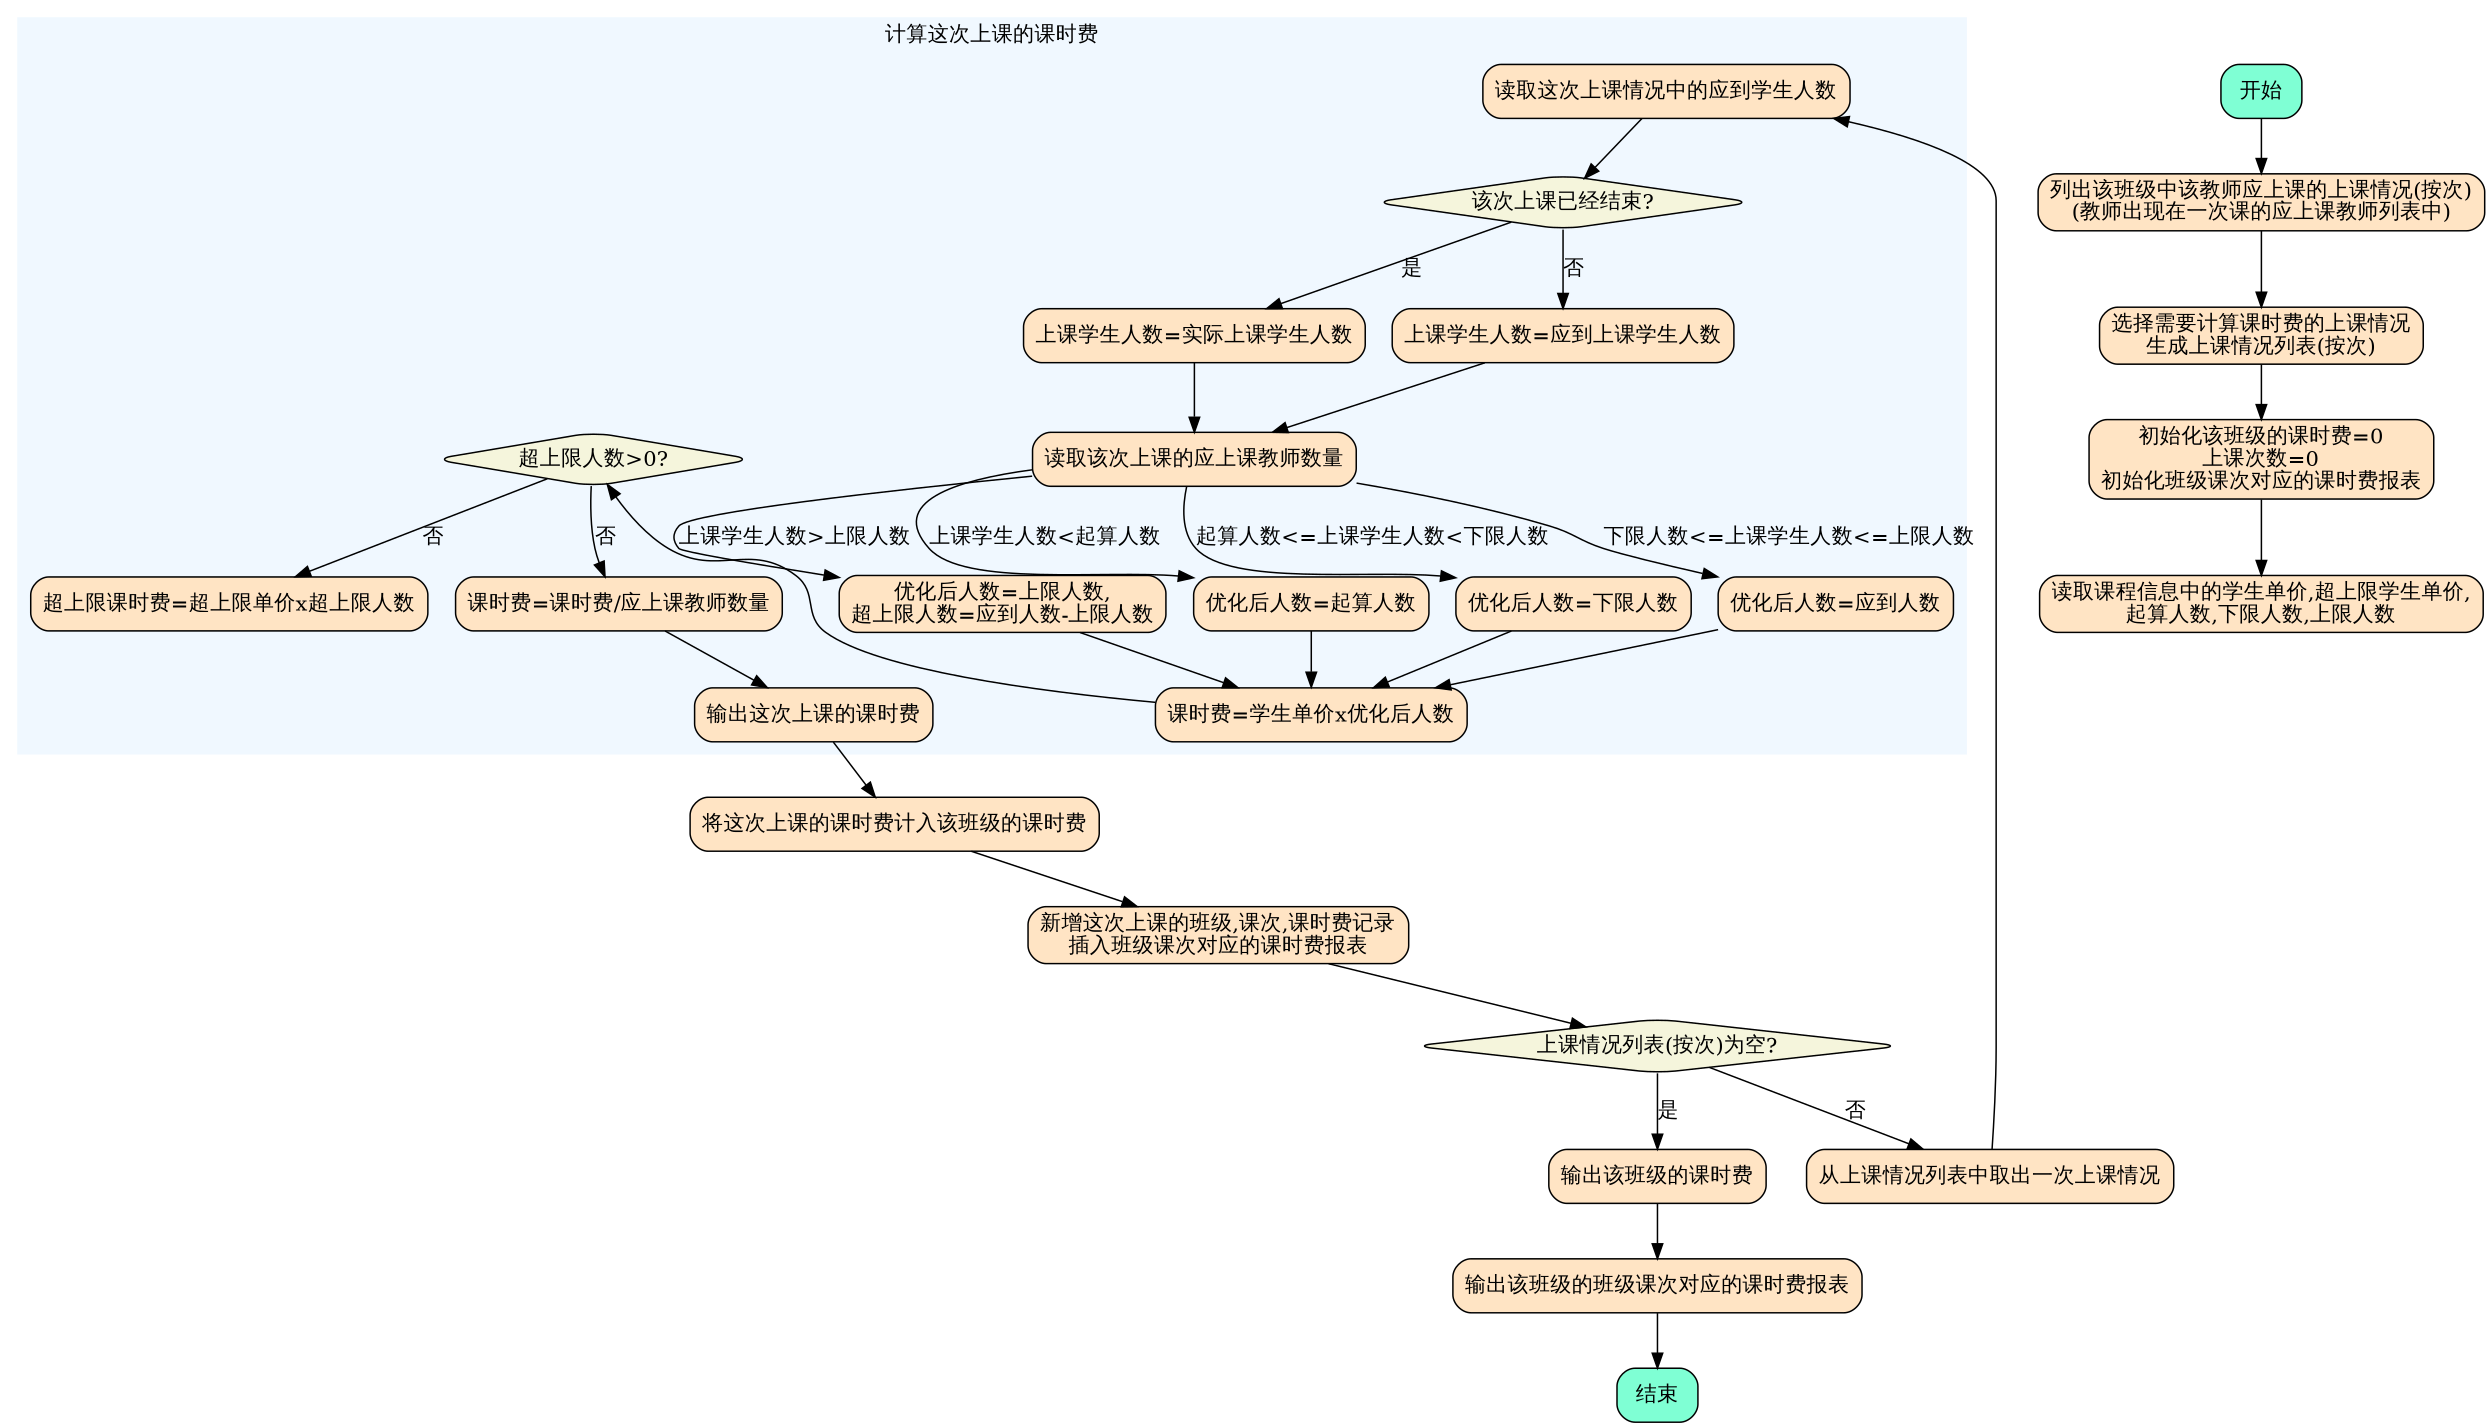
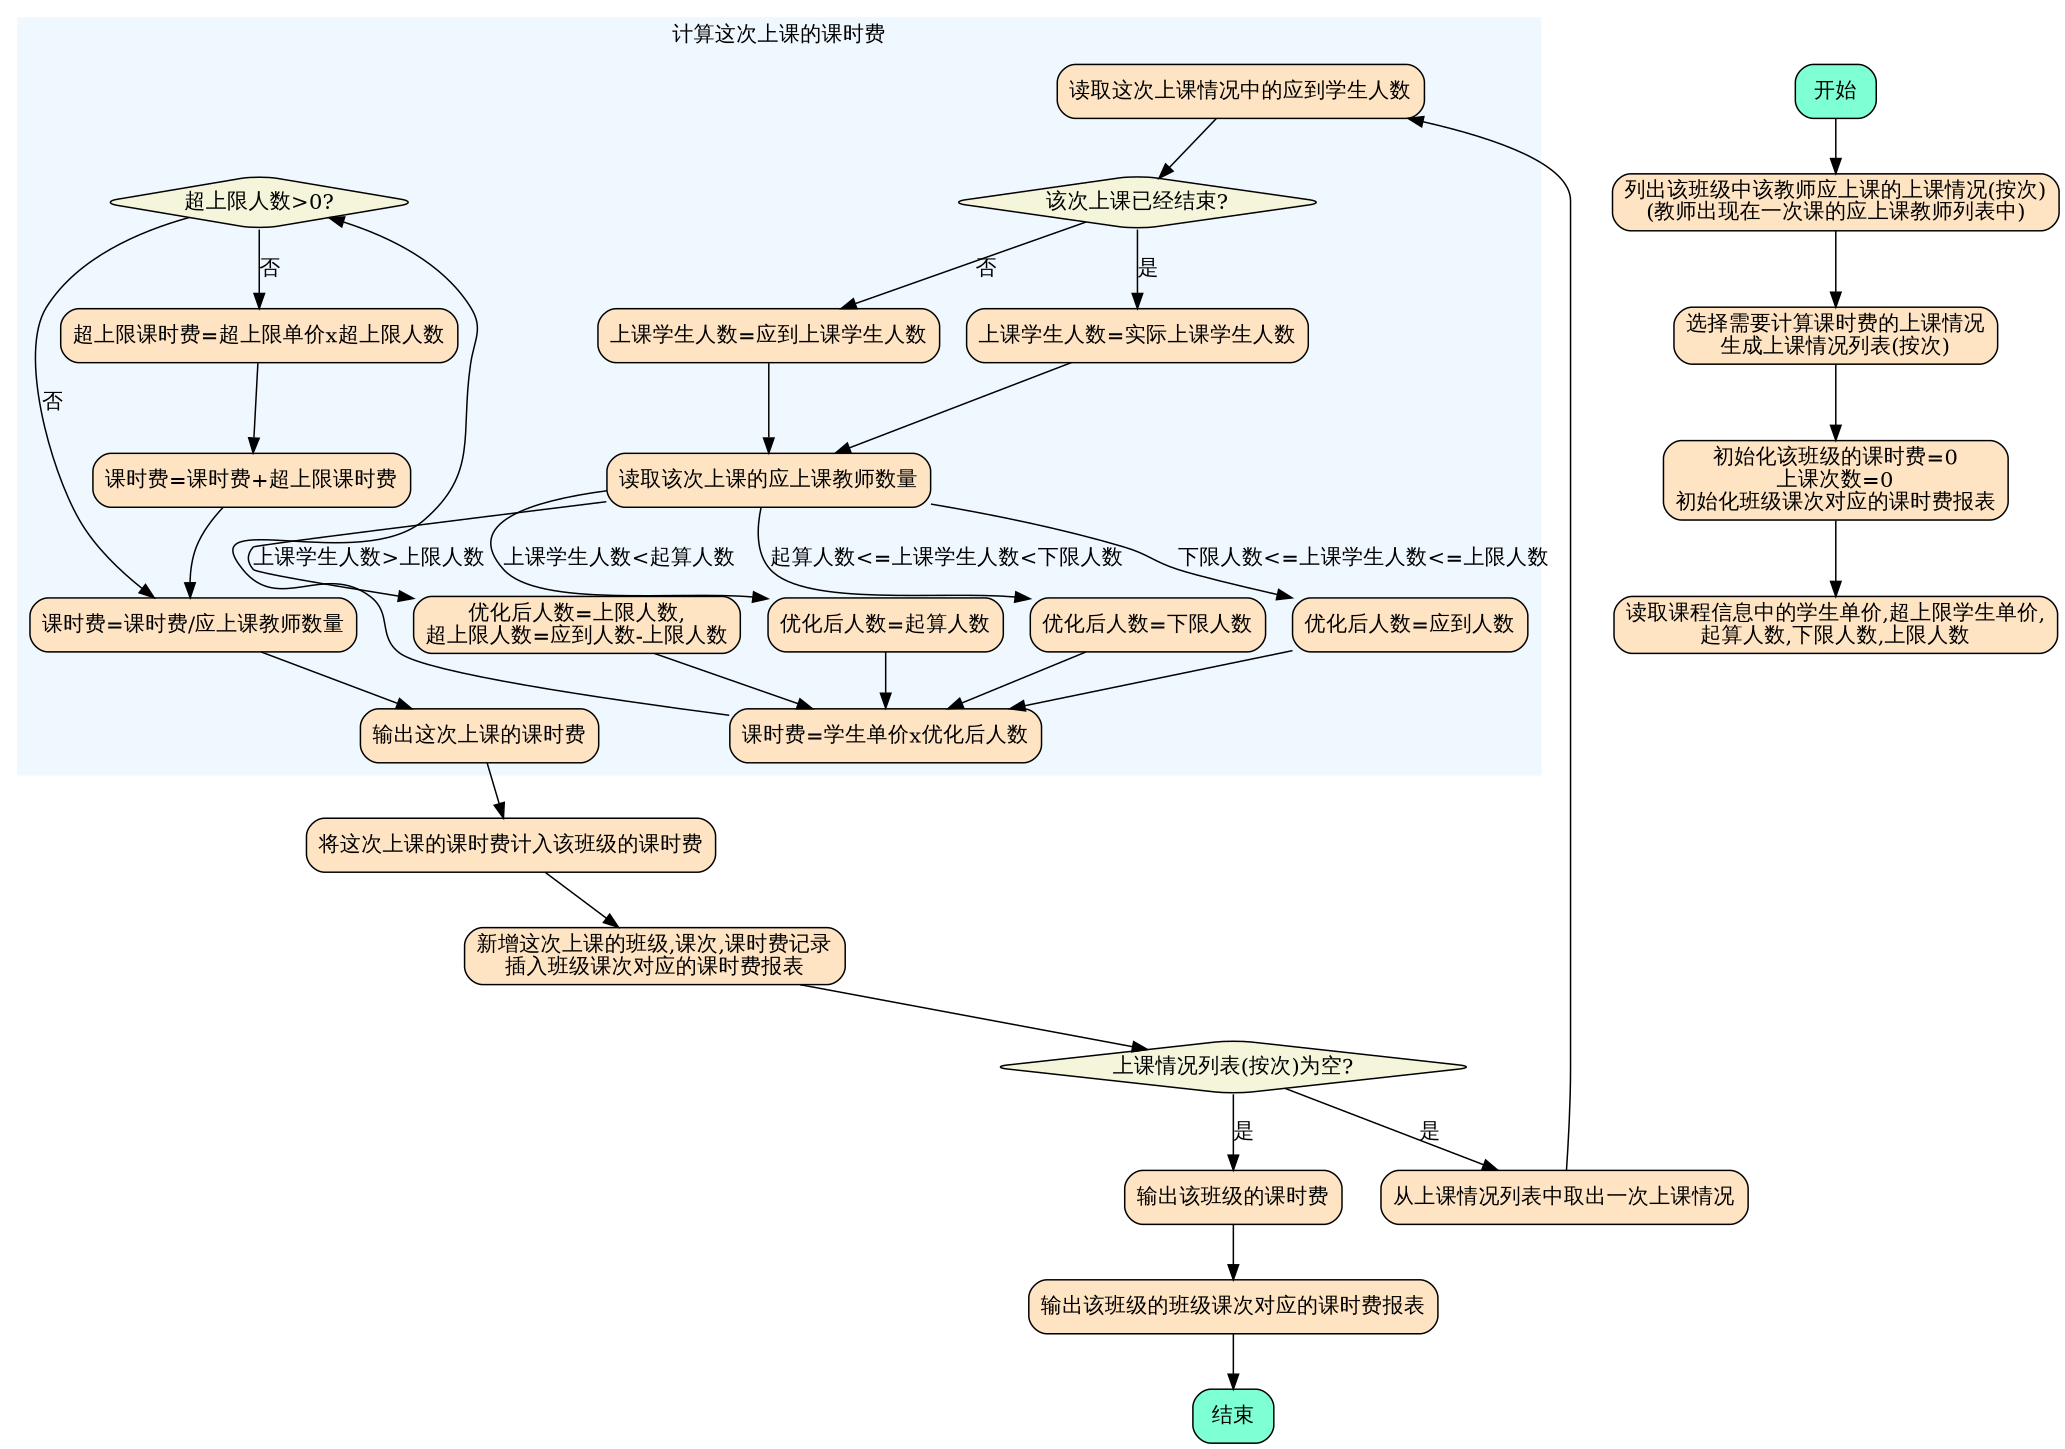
none -> (252, 480)
(1856, 1111) -> (1430, 1132)
